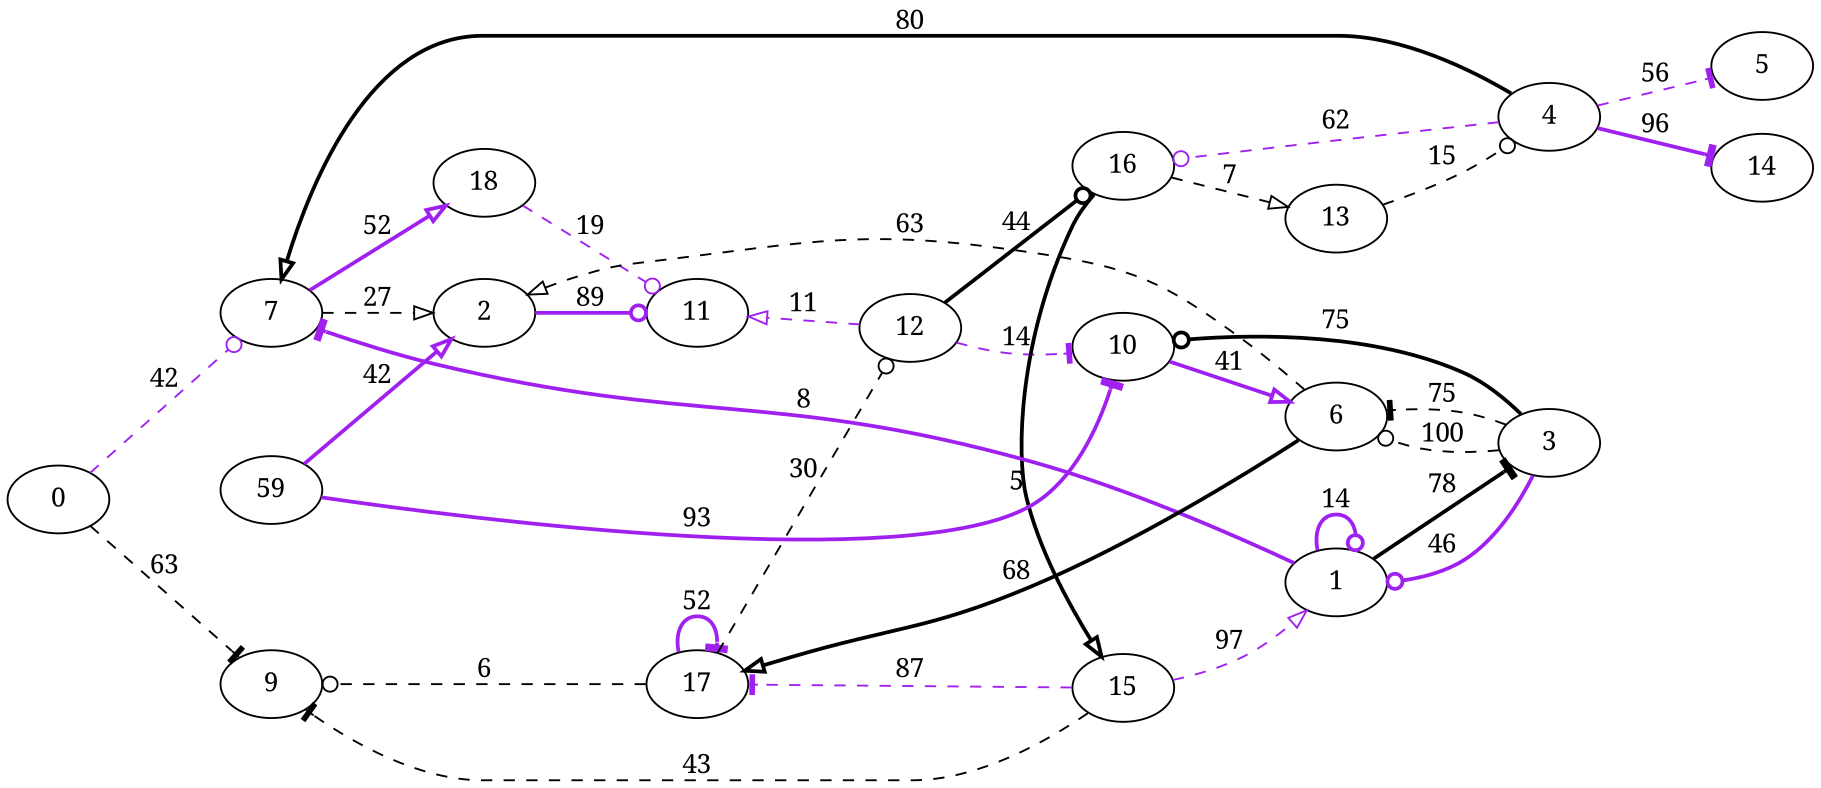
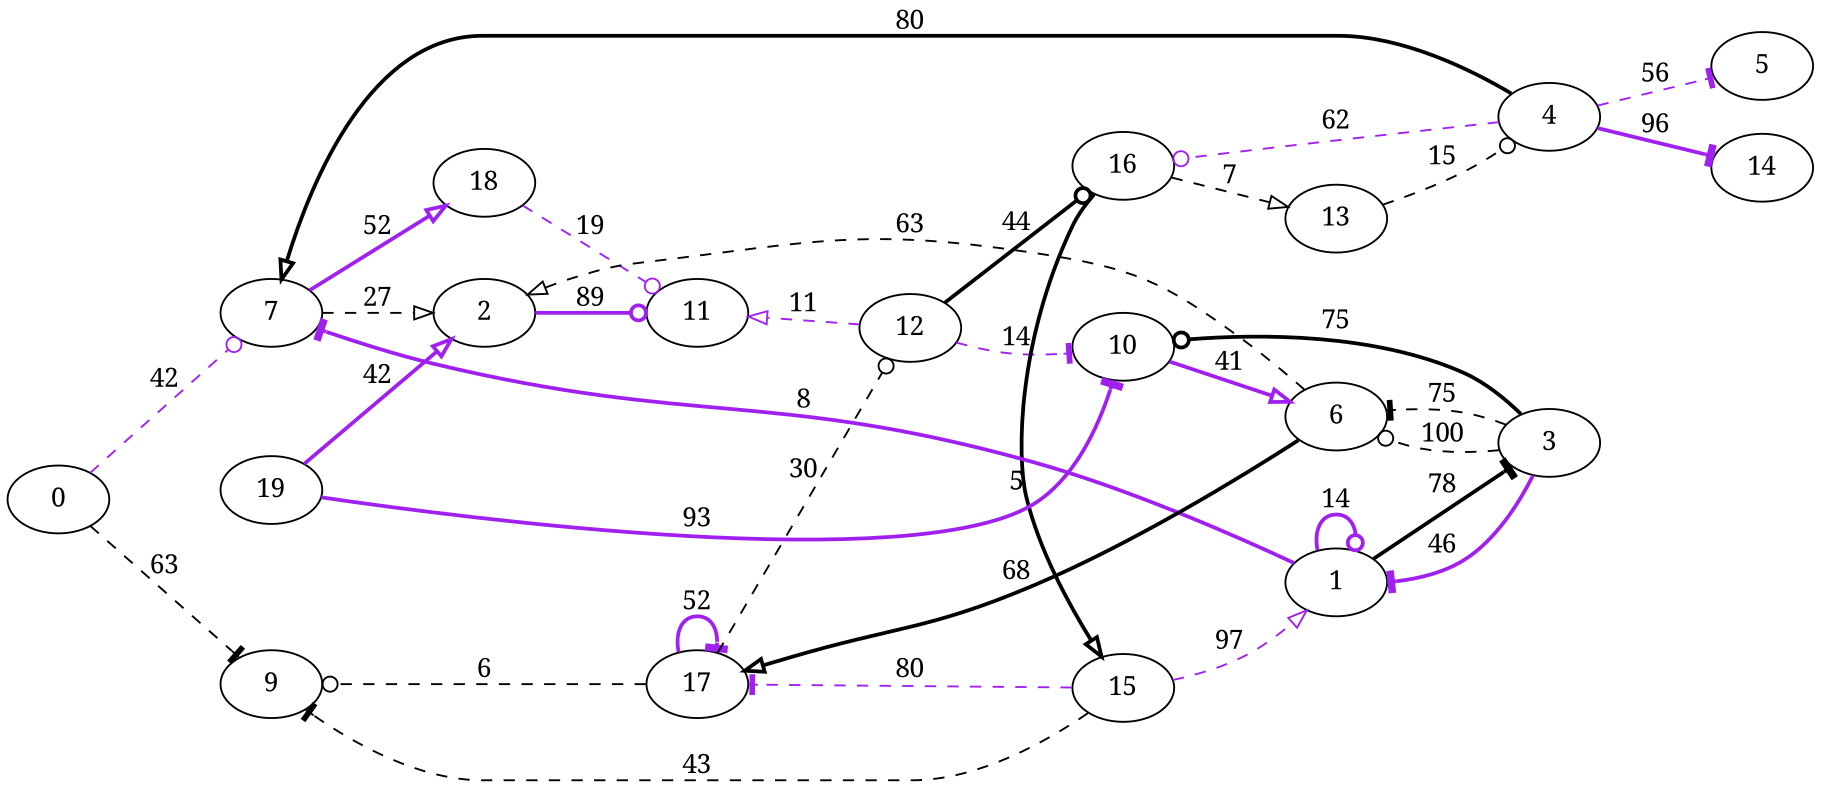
(271, 490) -> (271, 490)
(1482, 546) -> (1480, 548)
(910, 670) -> (910, 670)
